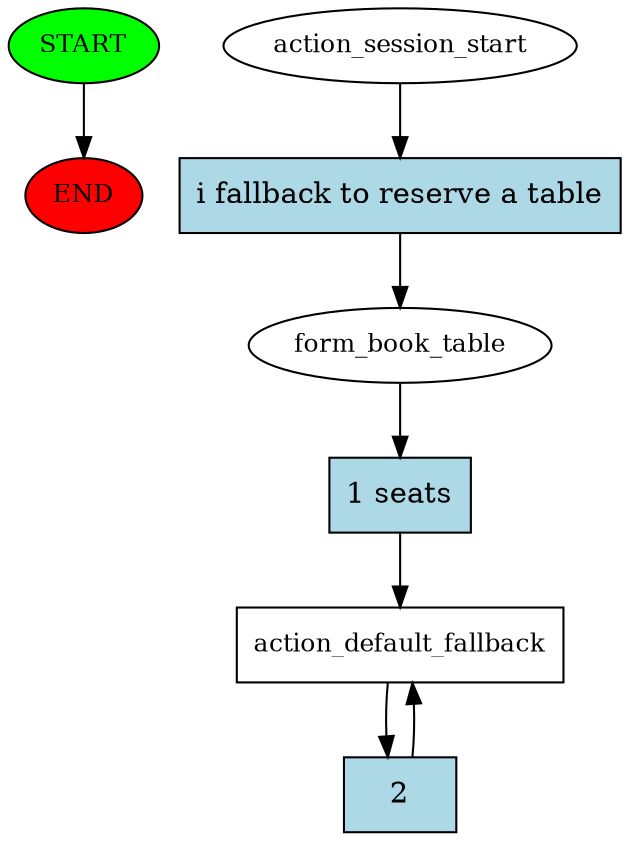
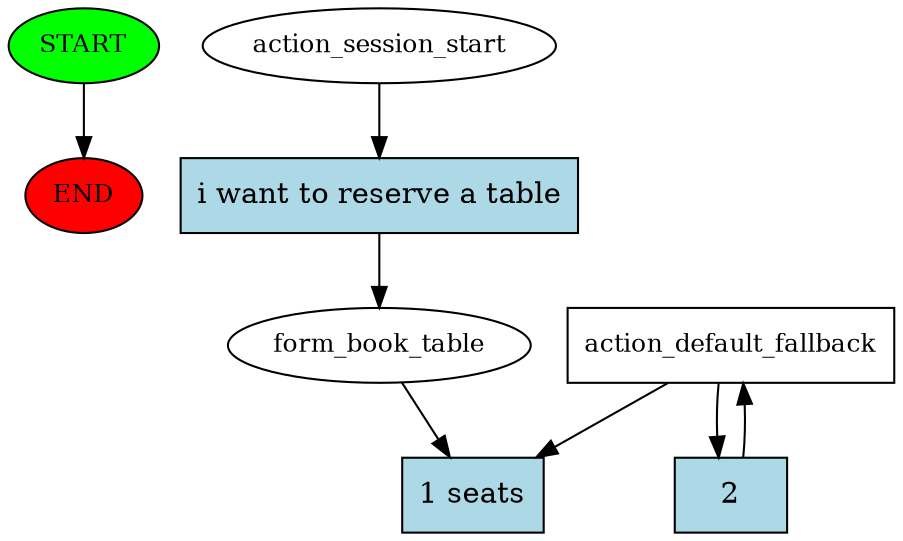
(400, 196) -> (379, 196)
(400, 560) -> (611, 415)
